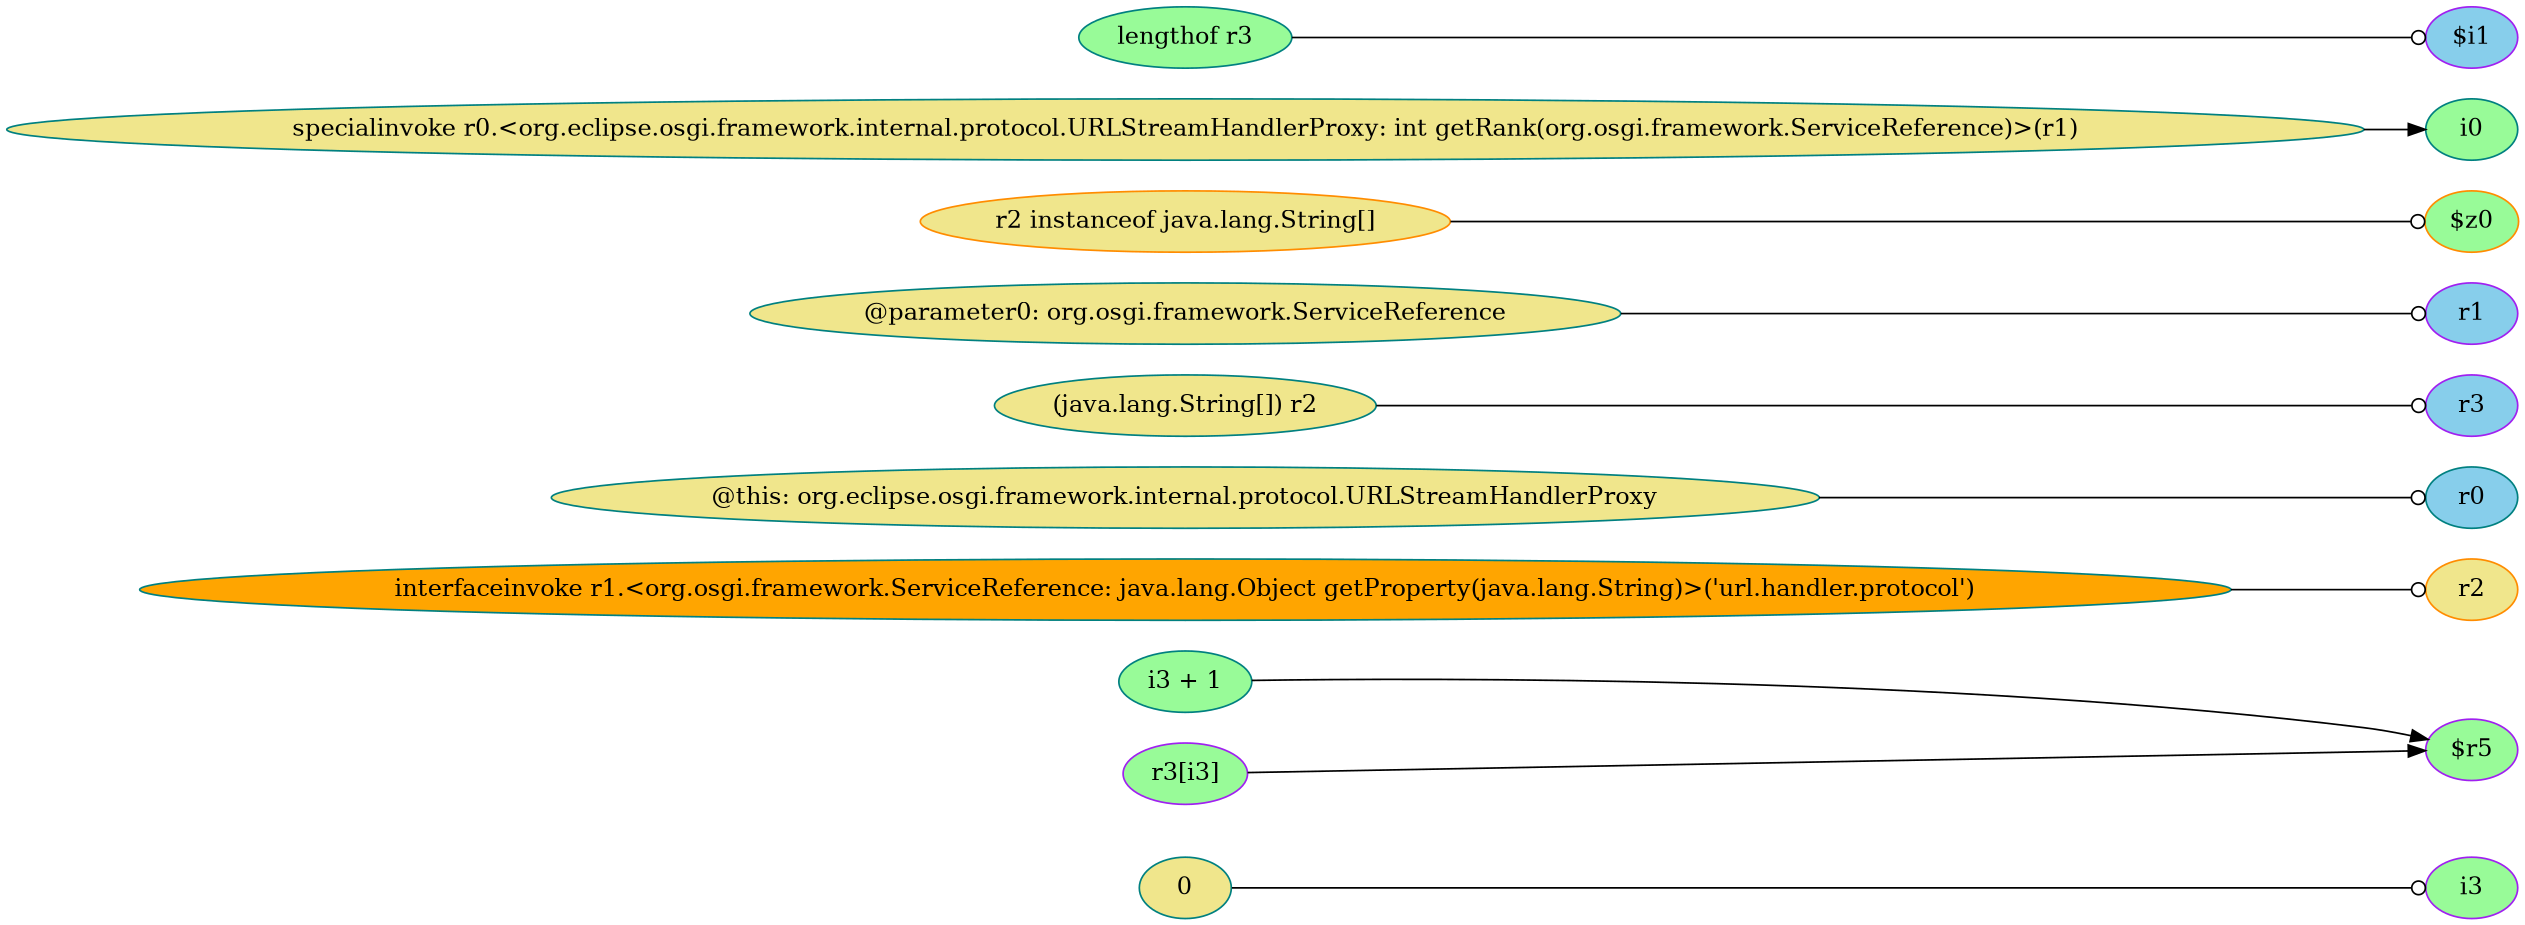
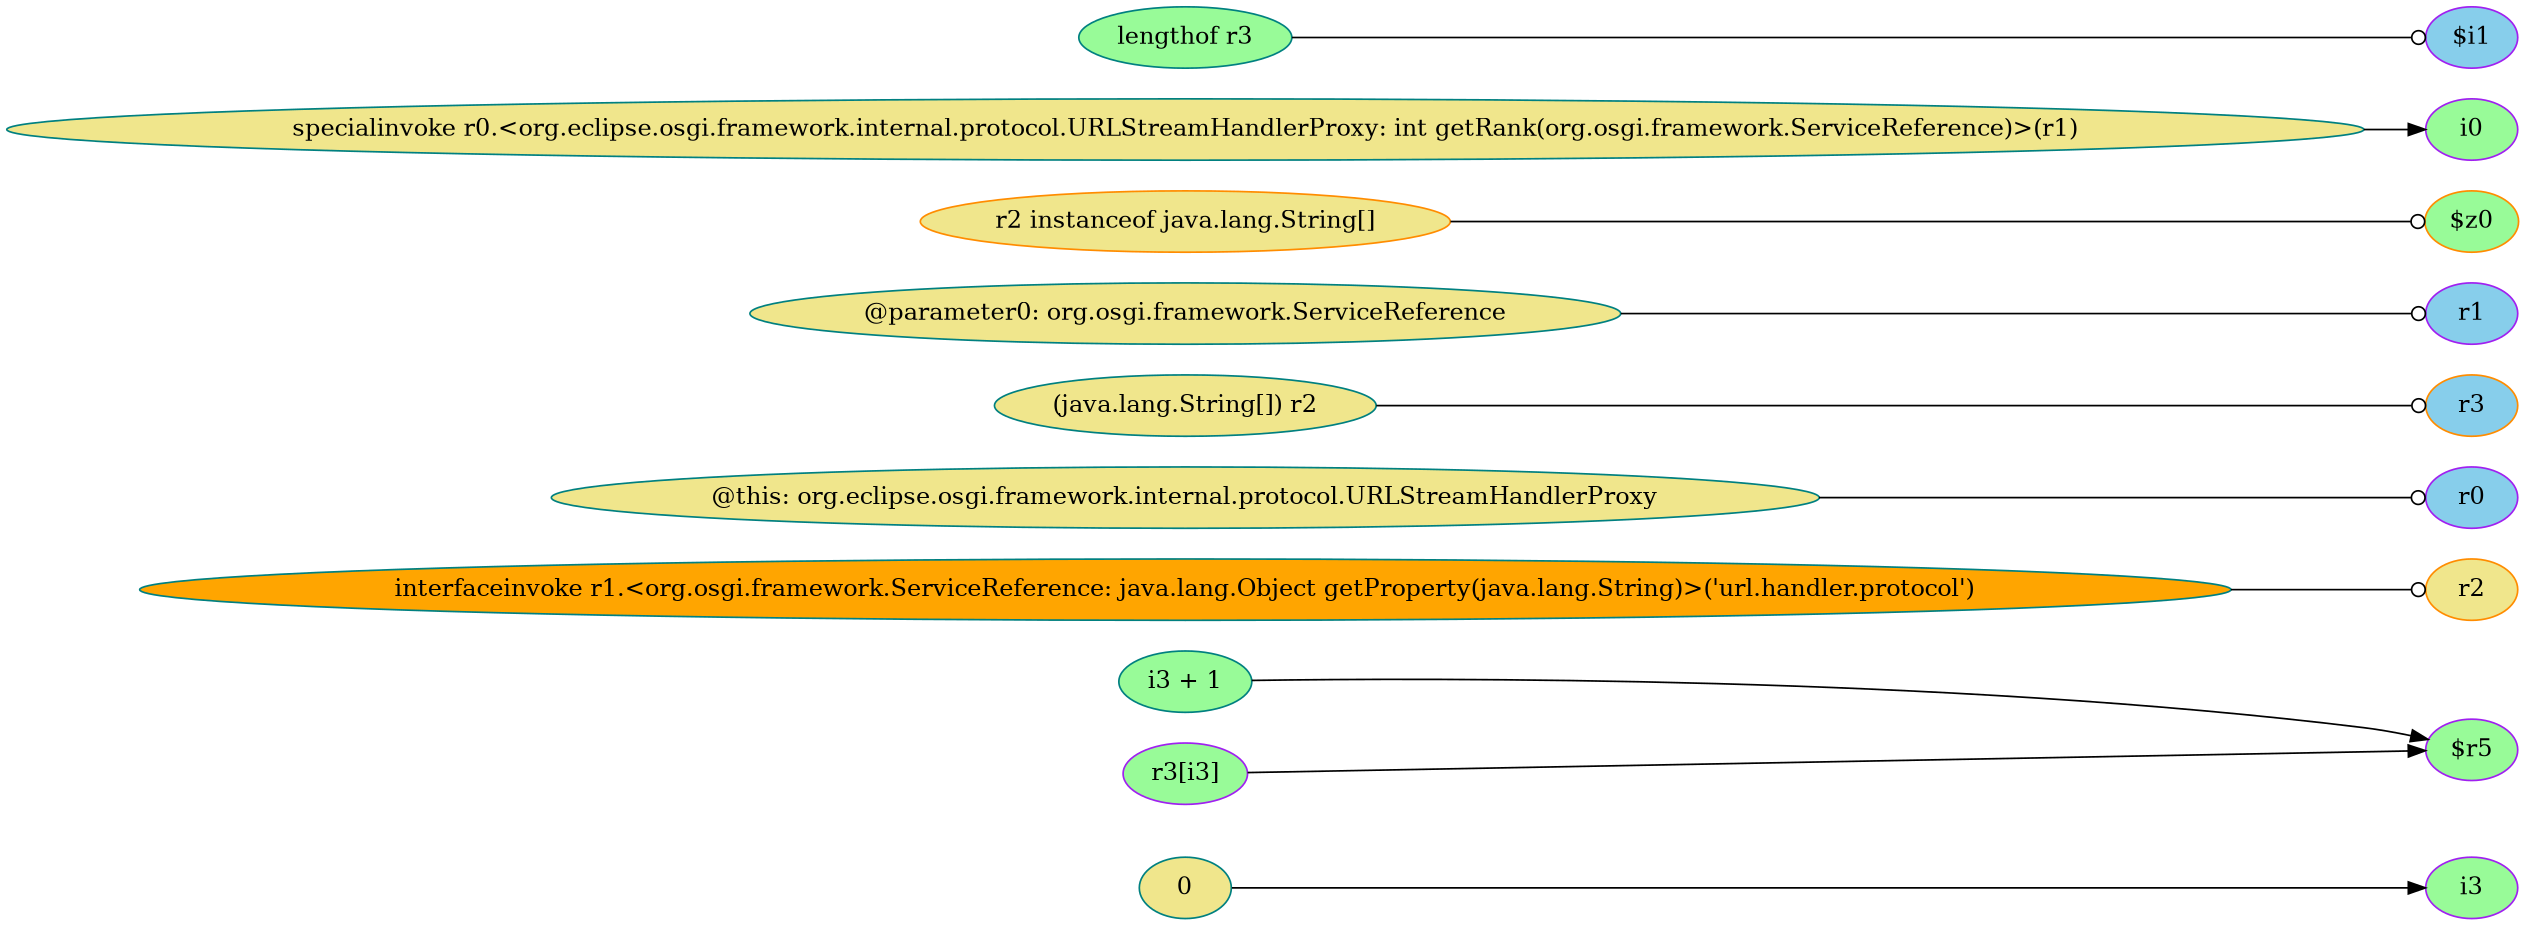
(2472, 130) -> (2472, 130)
(2472, 406) -> (2472, 406)
(2472, 498) -> (2472, 498)
(1822, 888) -> (1822, 888)
